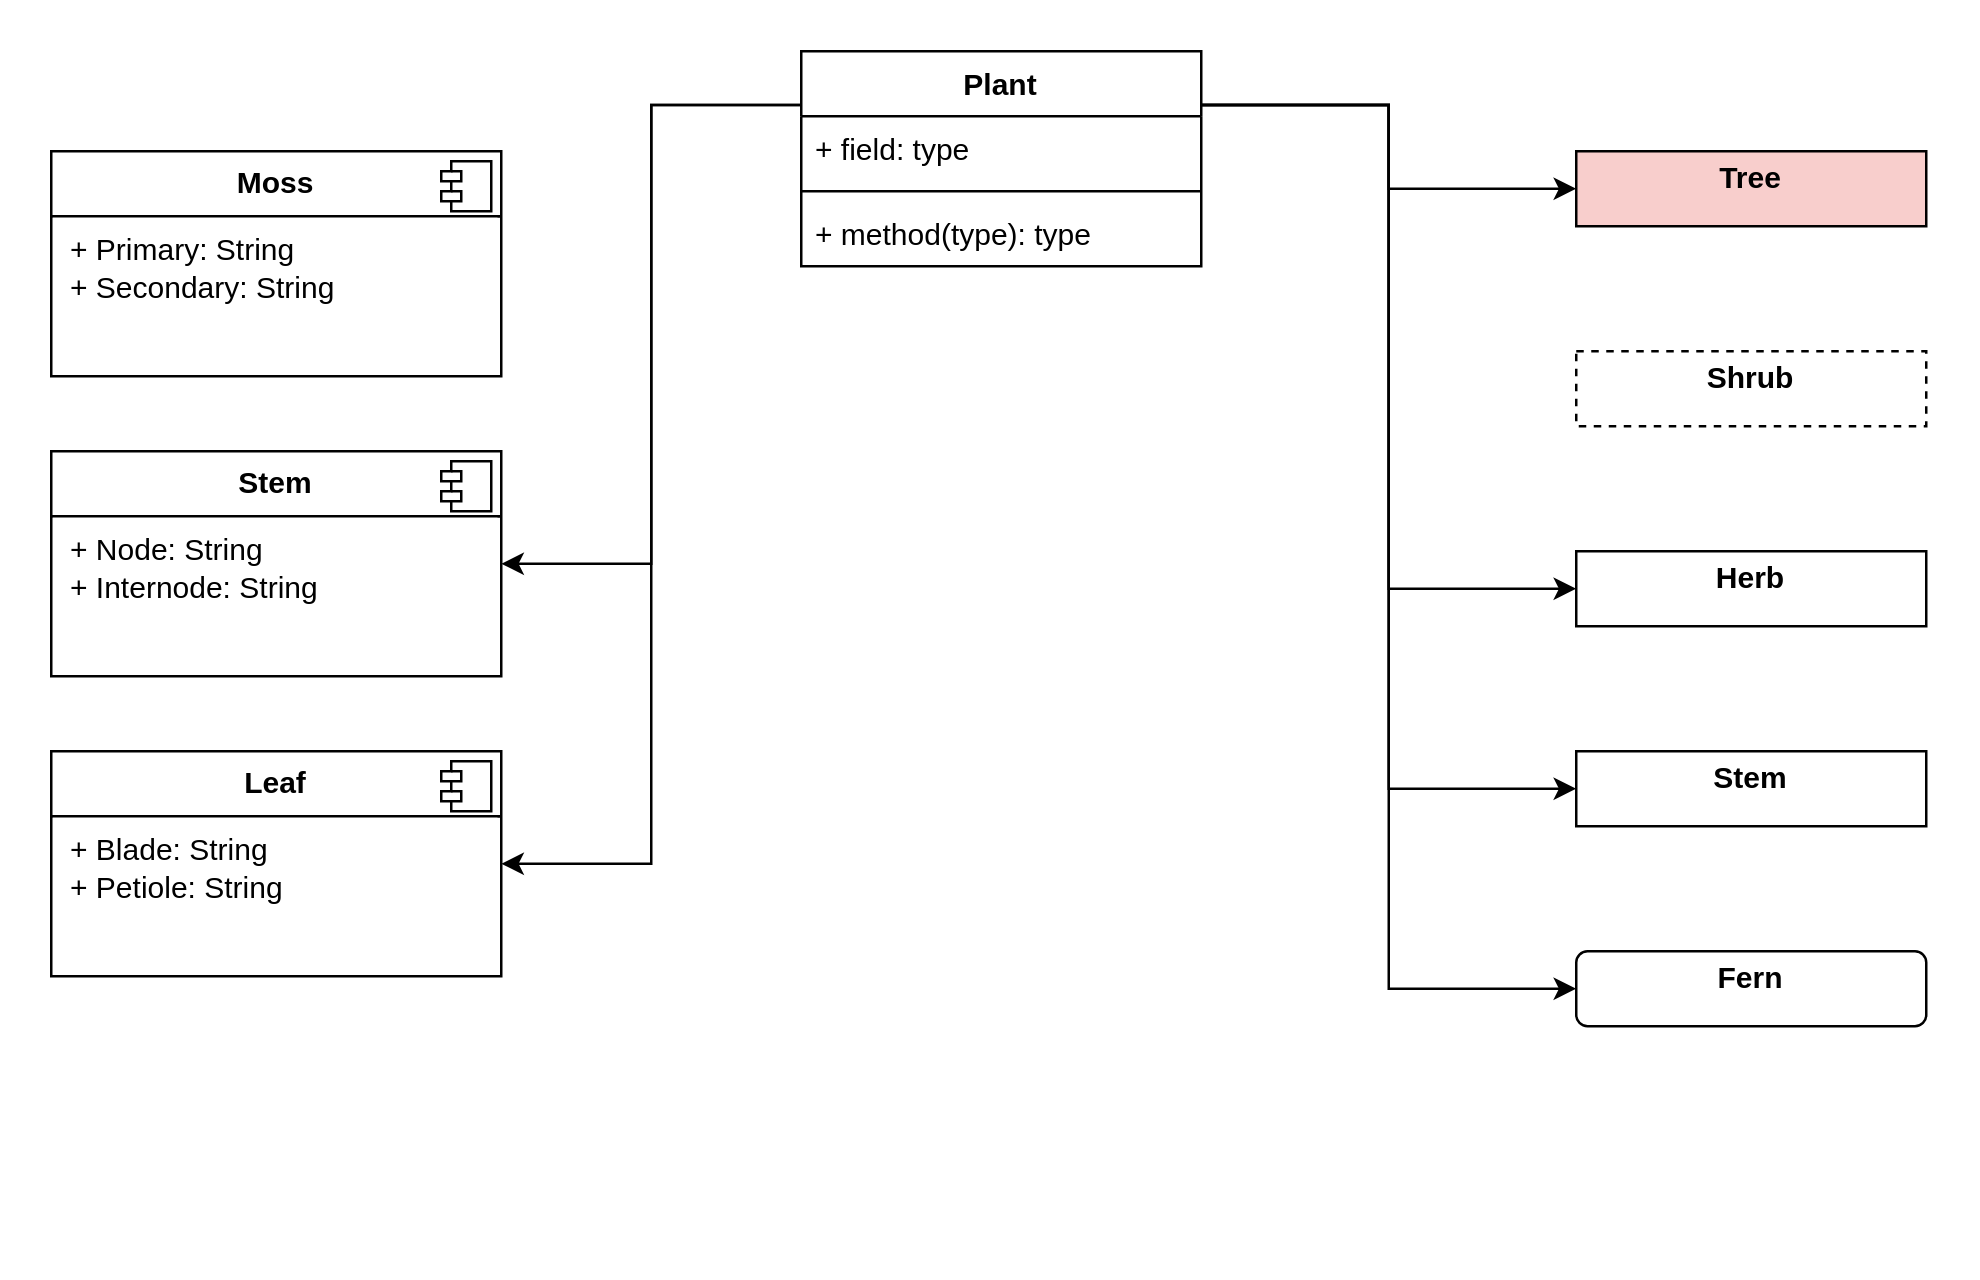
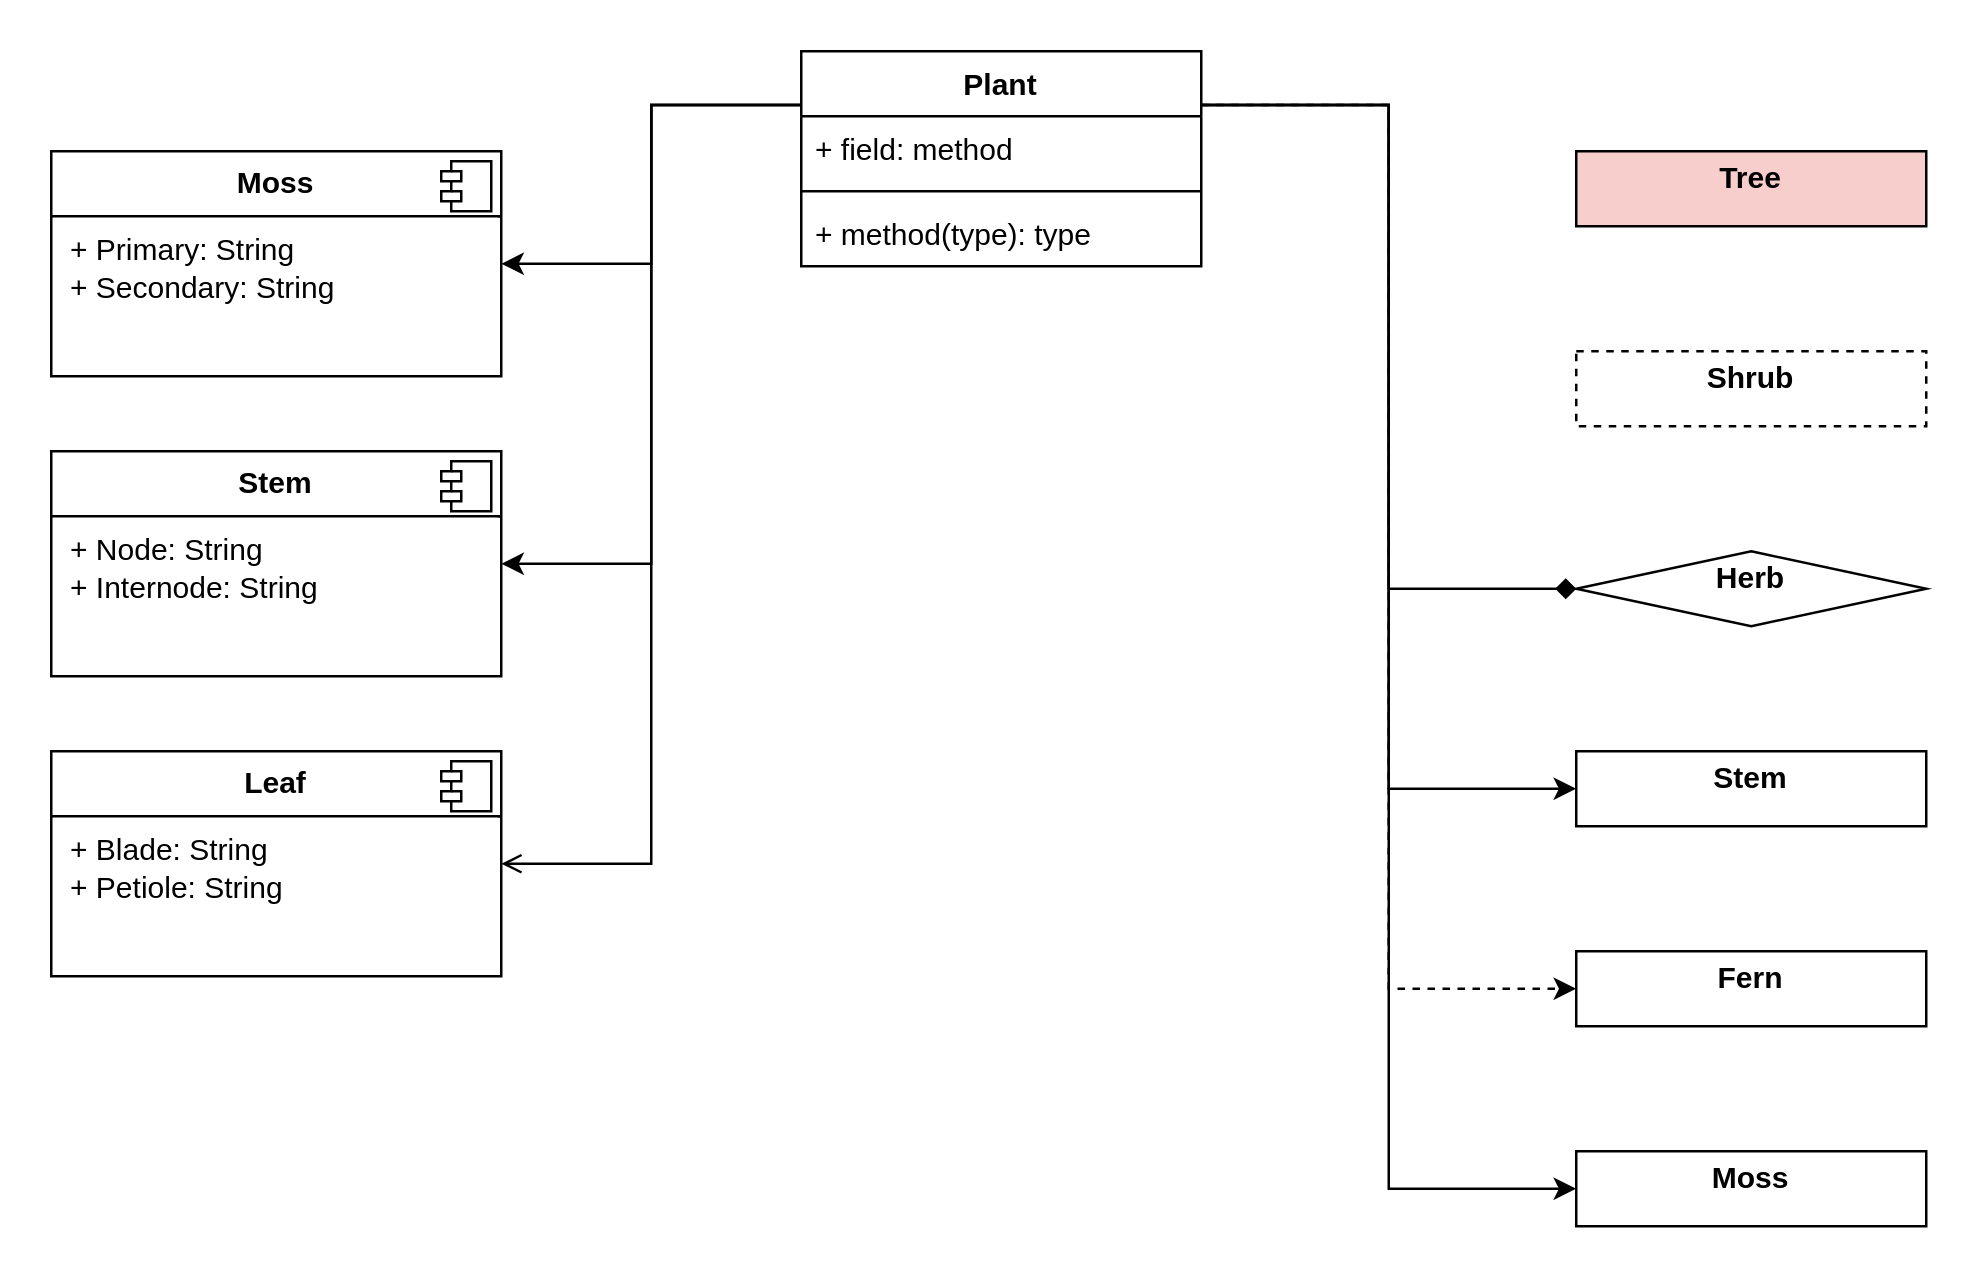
(906, 152) -> (923, 152)
(1476, 189) -> none
none -> (582, 264)
(1557, 589) -> (1556, 589)
(1751, 589) -> (1751, 589)
(519, 864) -> (515, 864)
(1478, 989) -> (1478, 989)
(1751, 989) -> (1751, 989)
none -> (1389, 1176)
none -> (1751, 1189)
